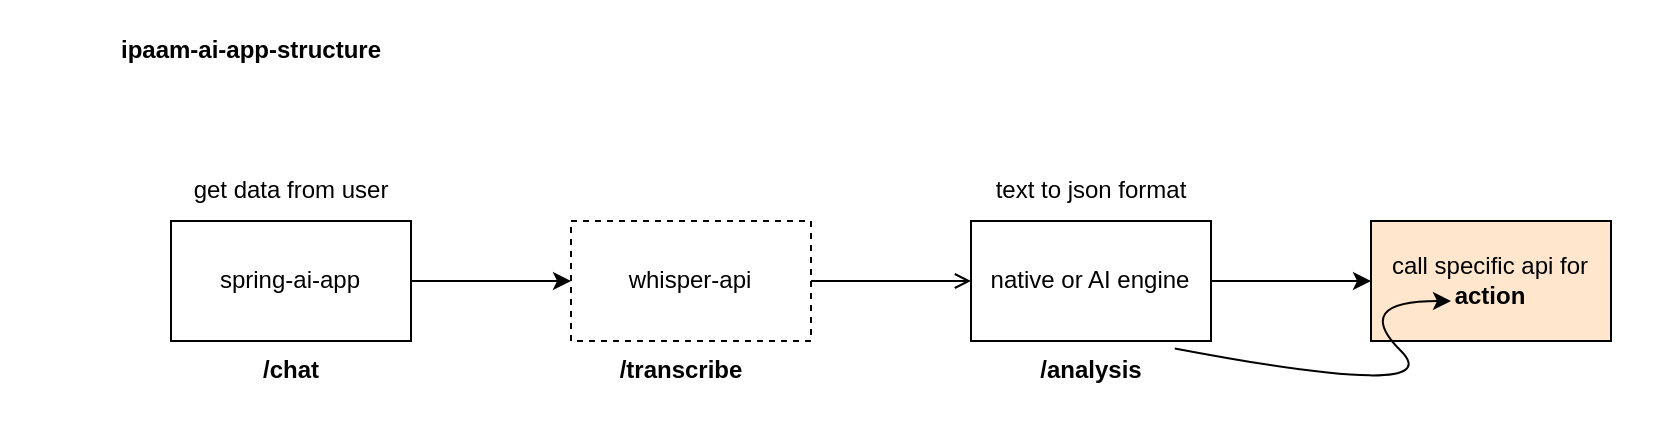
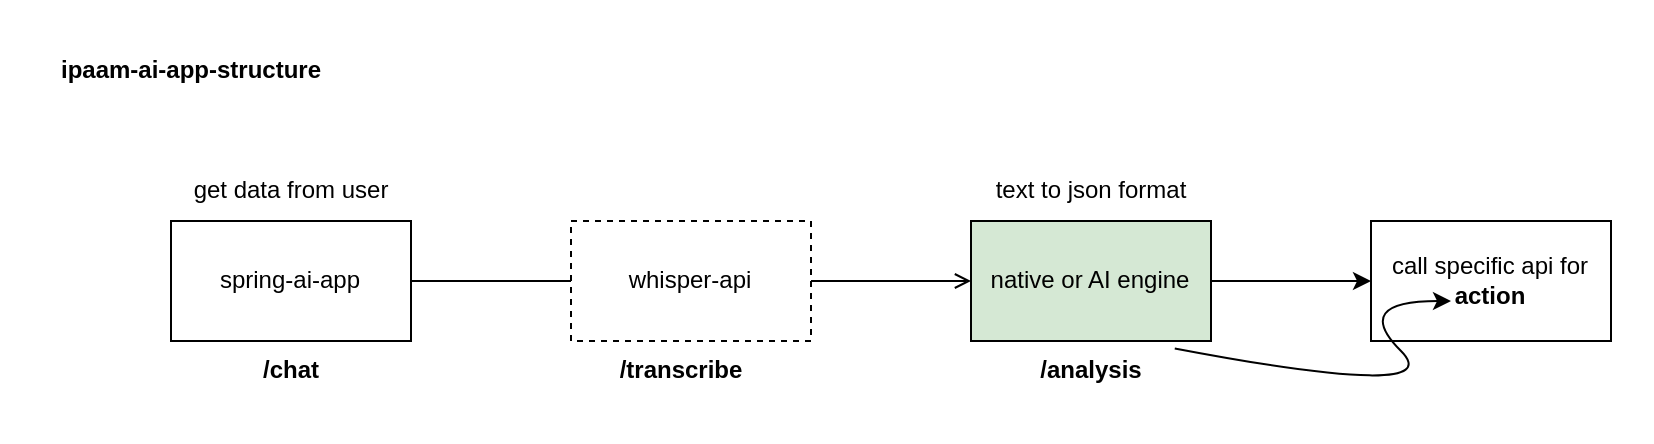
(251, 51) -> (191, 71)
(556, 281) -> (562, 281)
(1091, 281) -> (1091, 281)
(1491, 281) -> (1491, 281)
